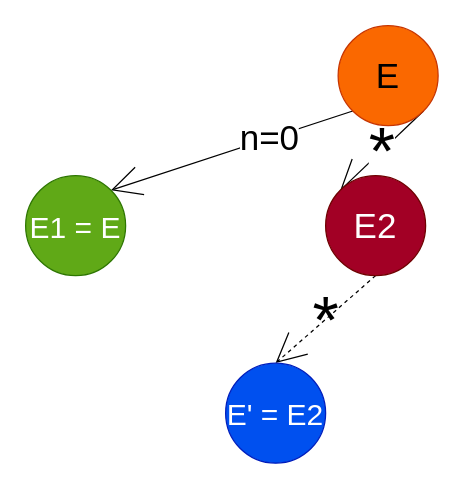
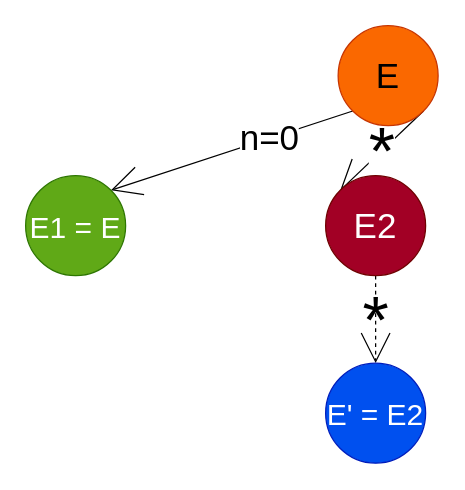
(276, 413) -> (376, 413)
